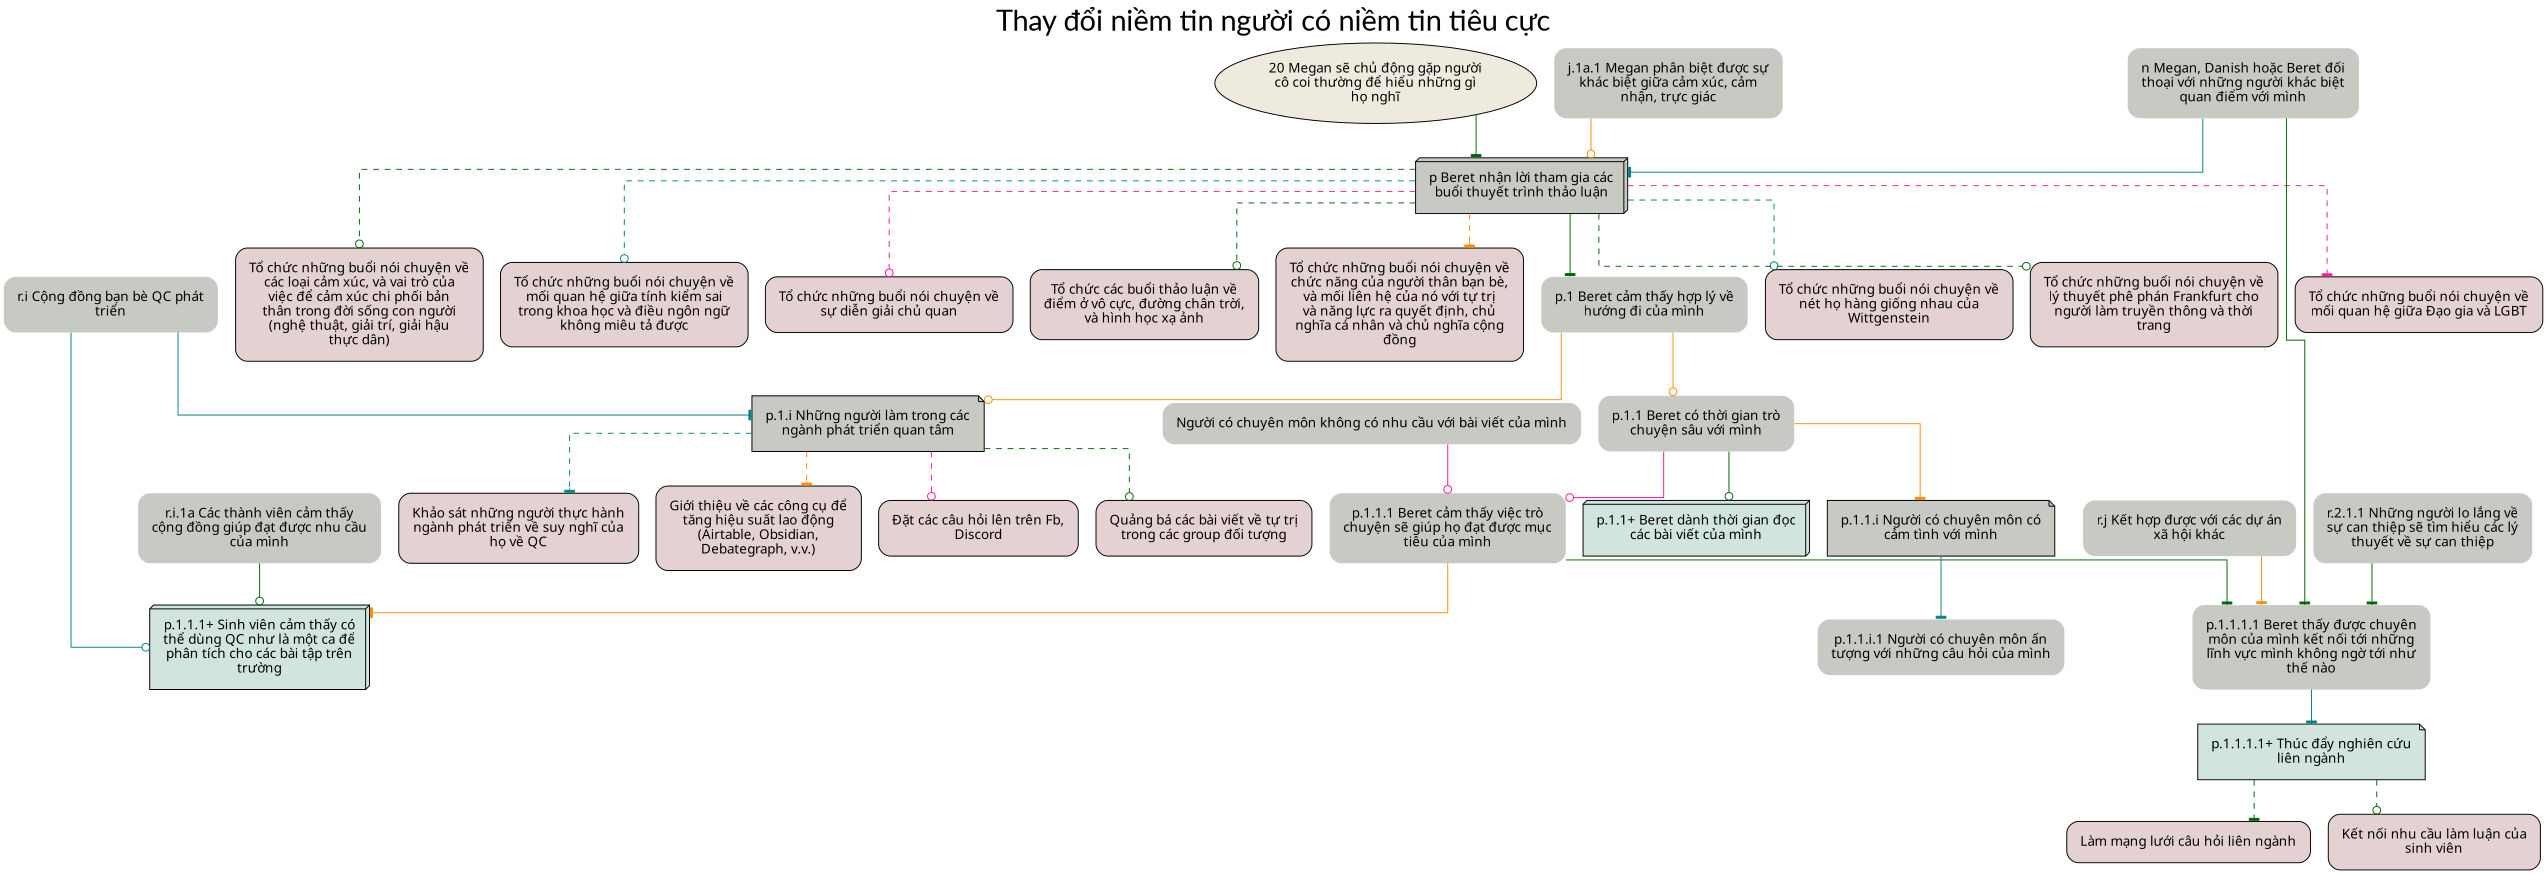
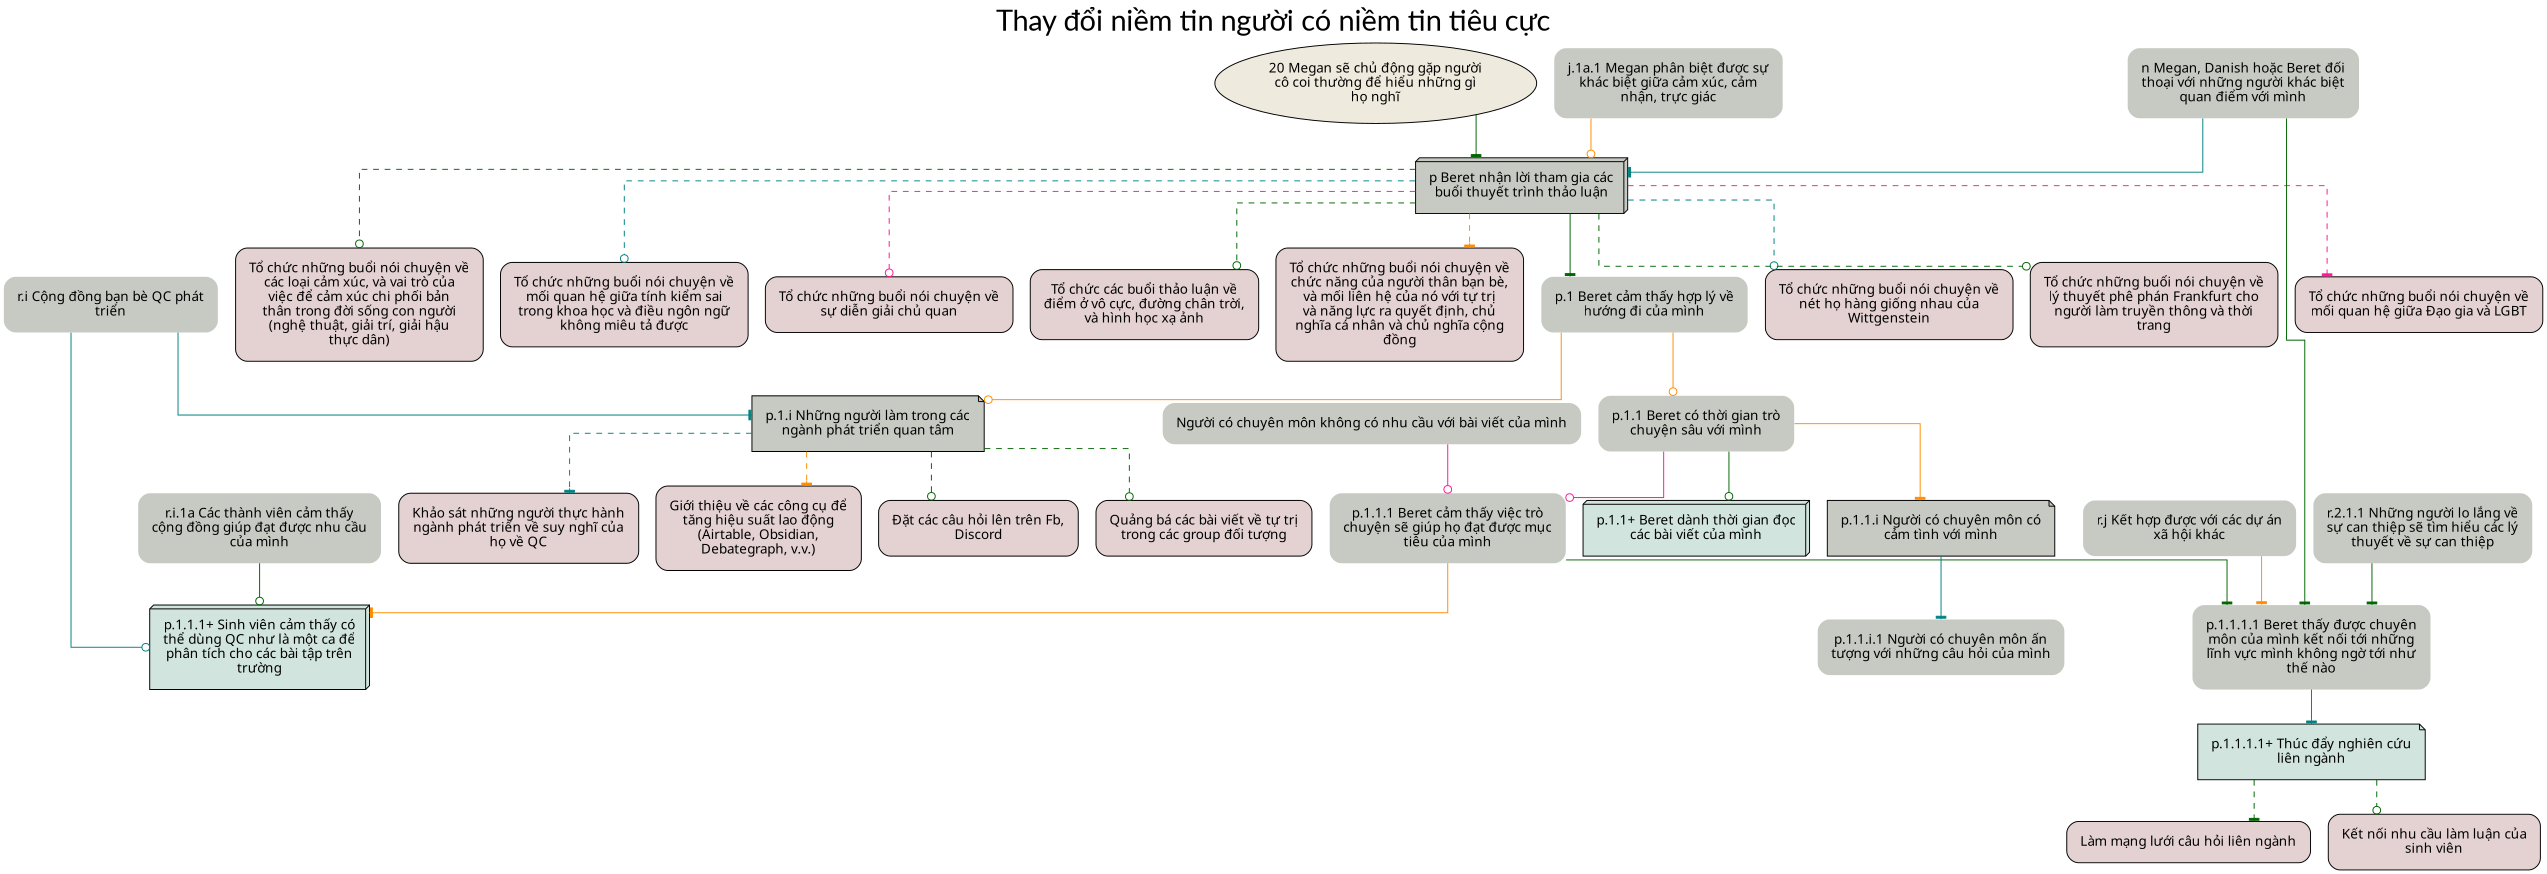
(931, 472) -> (931, 472)
